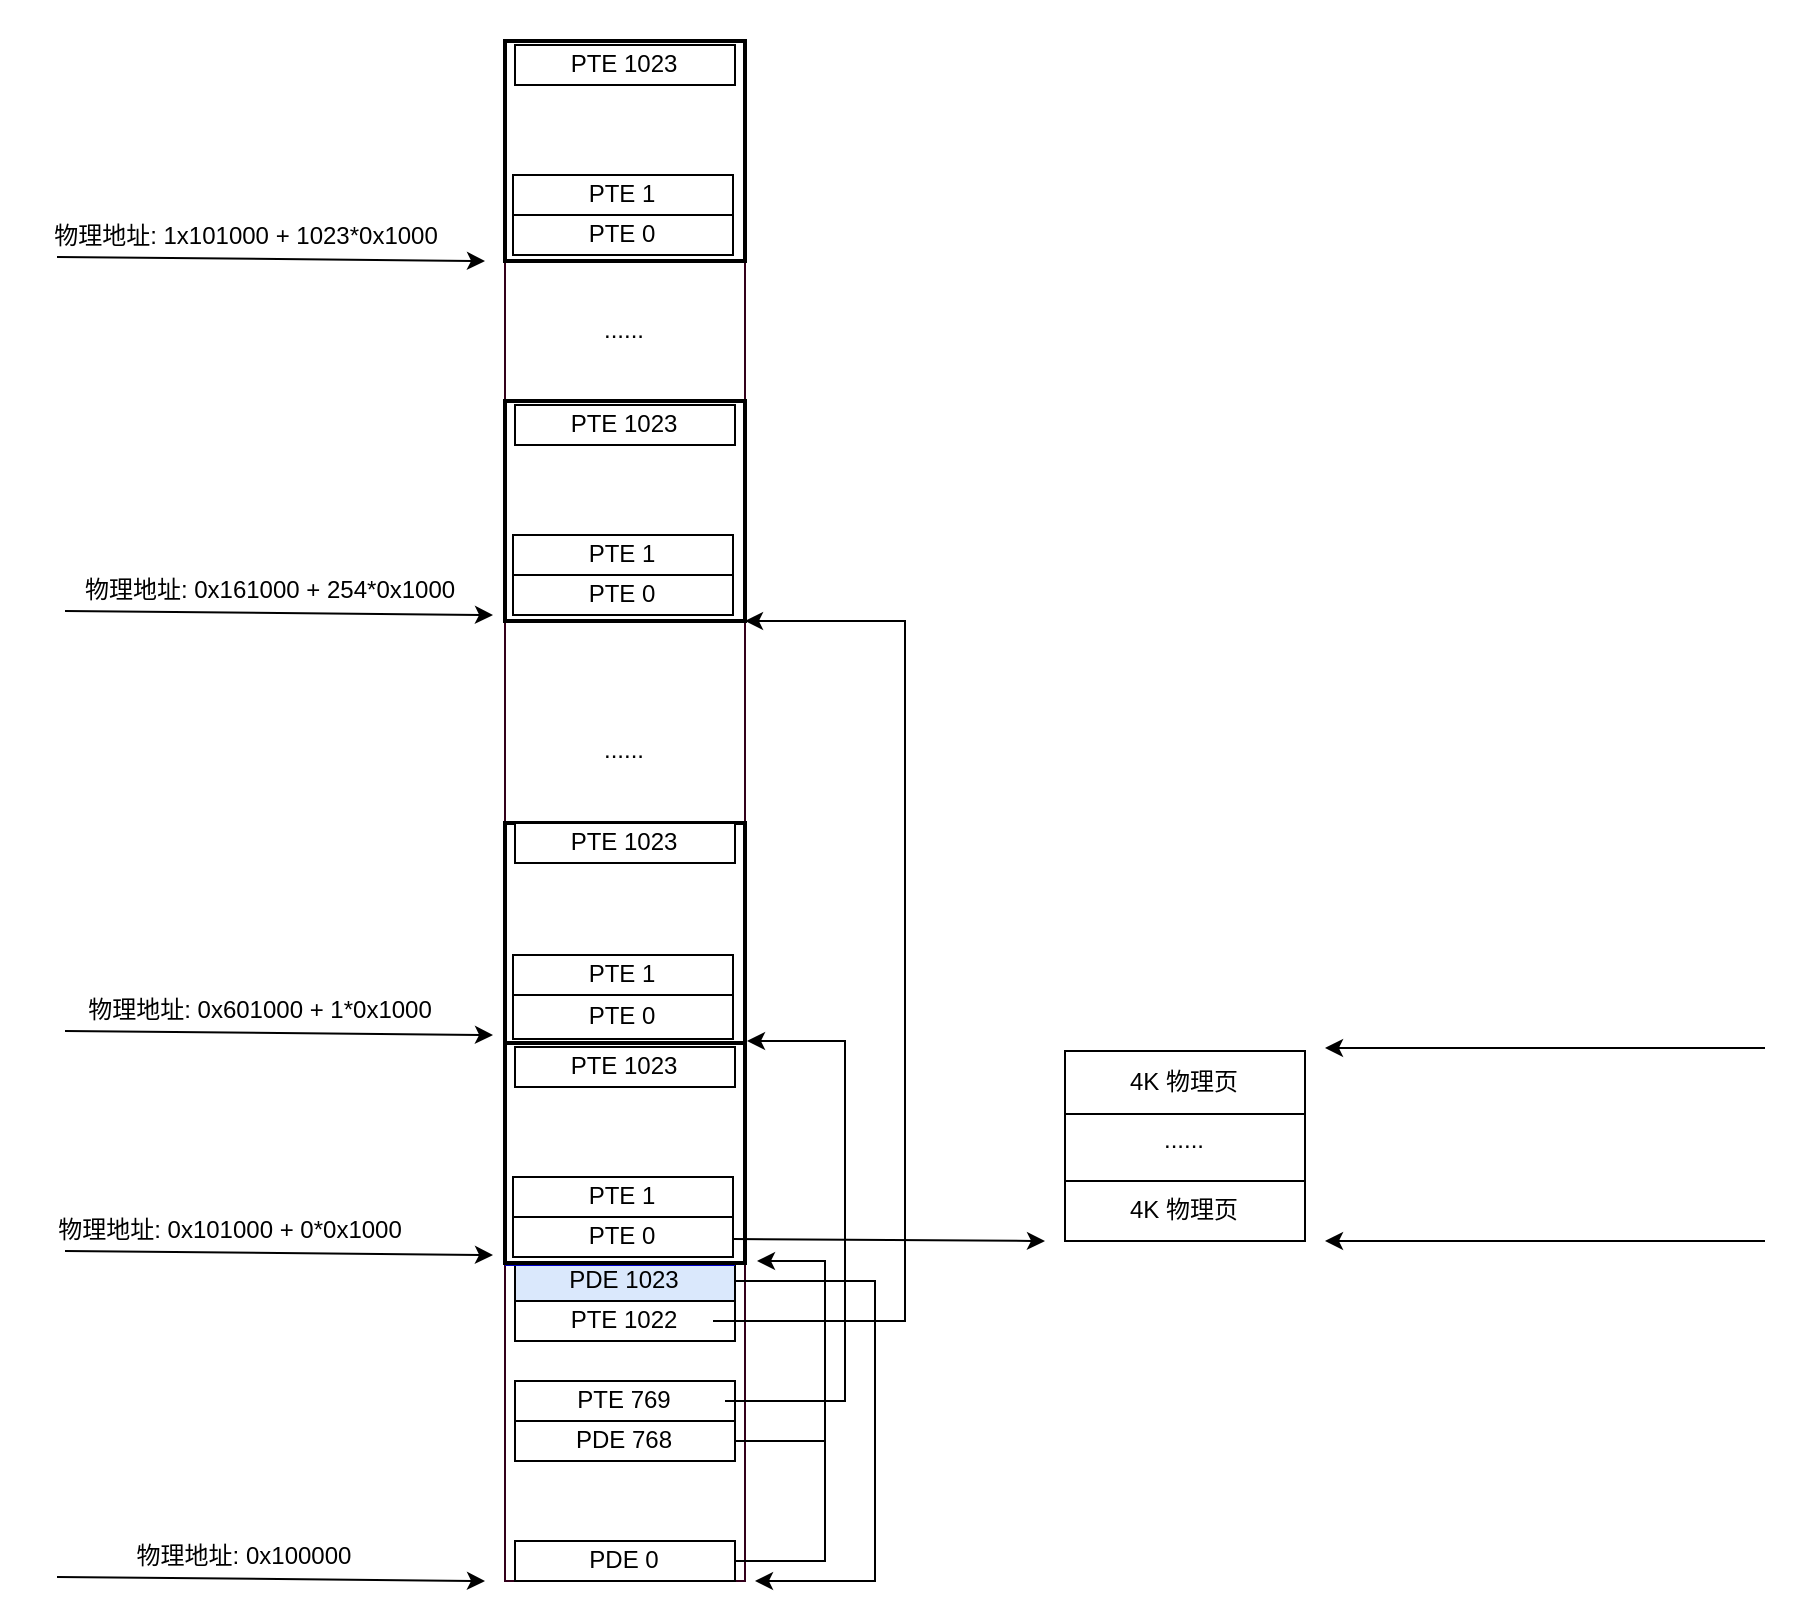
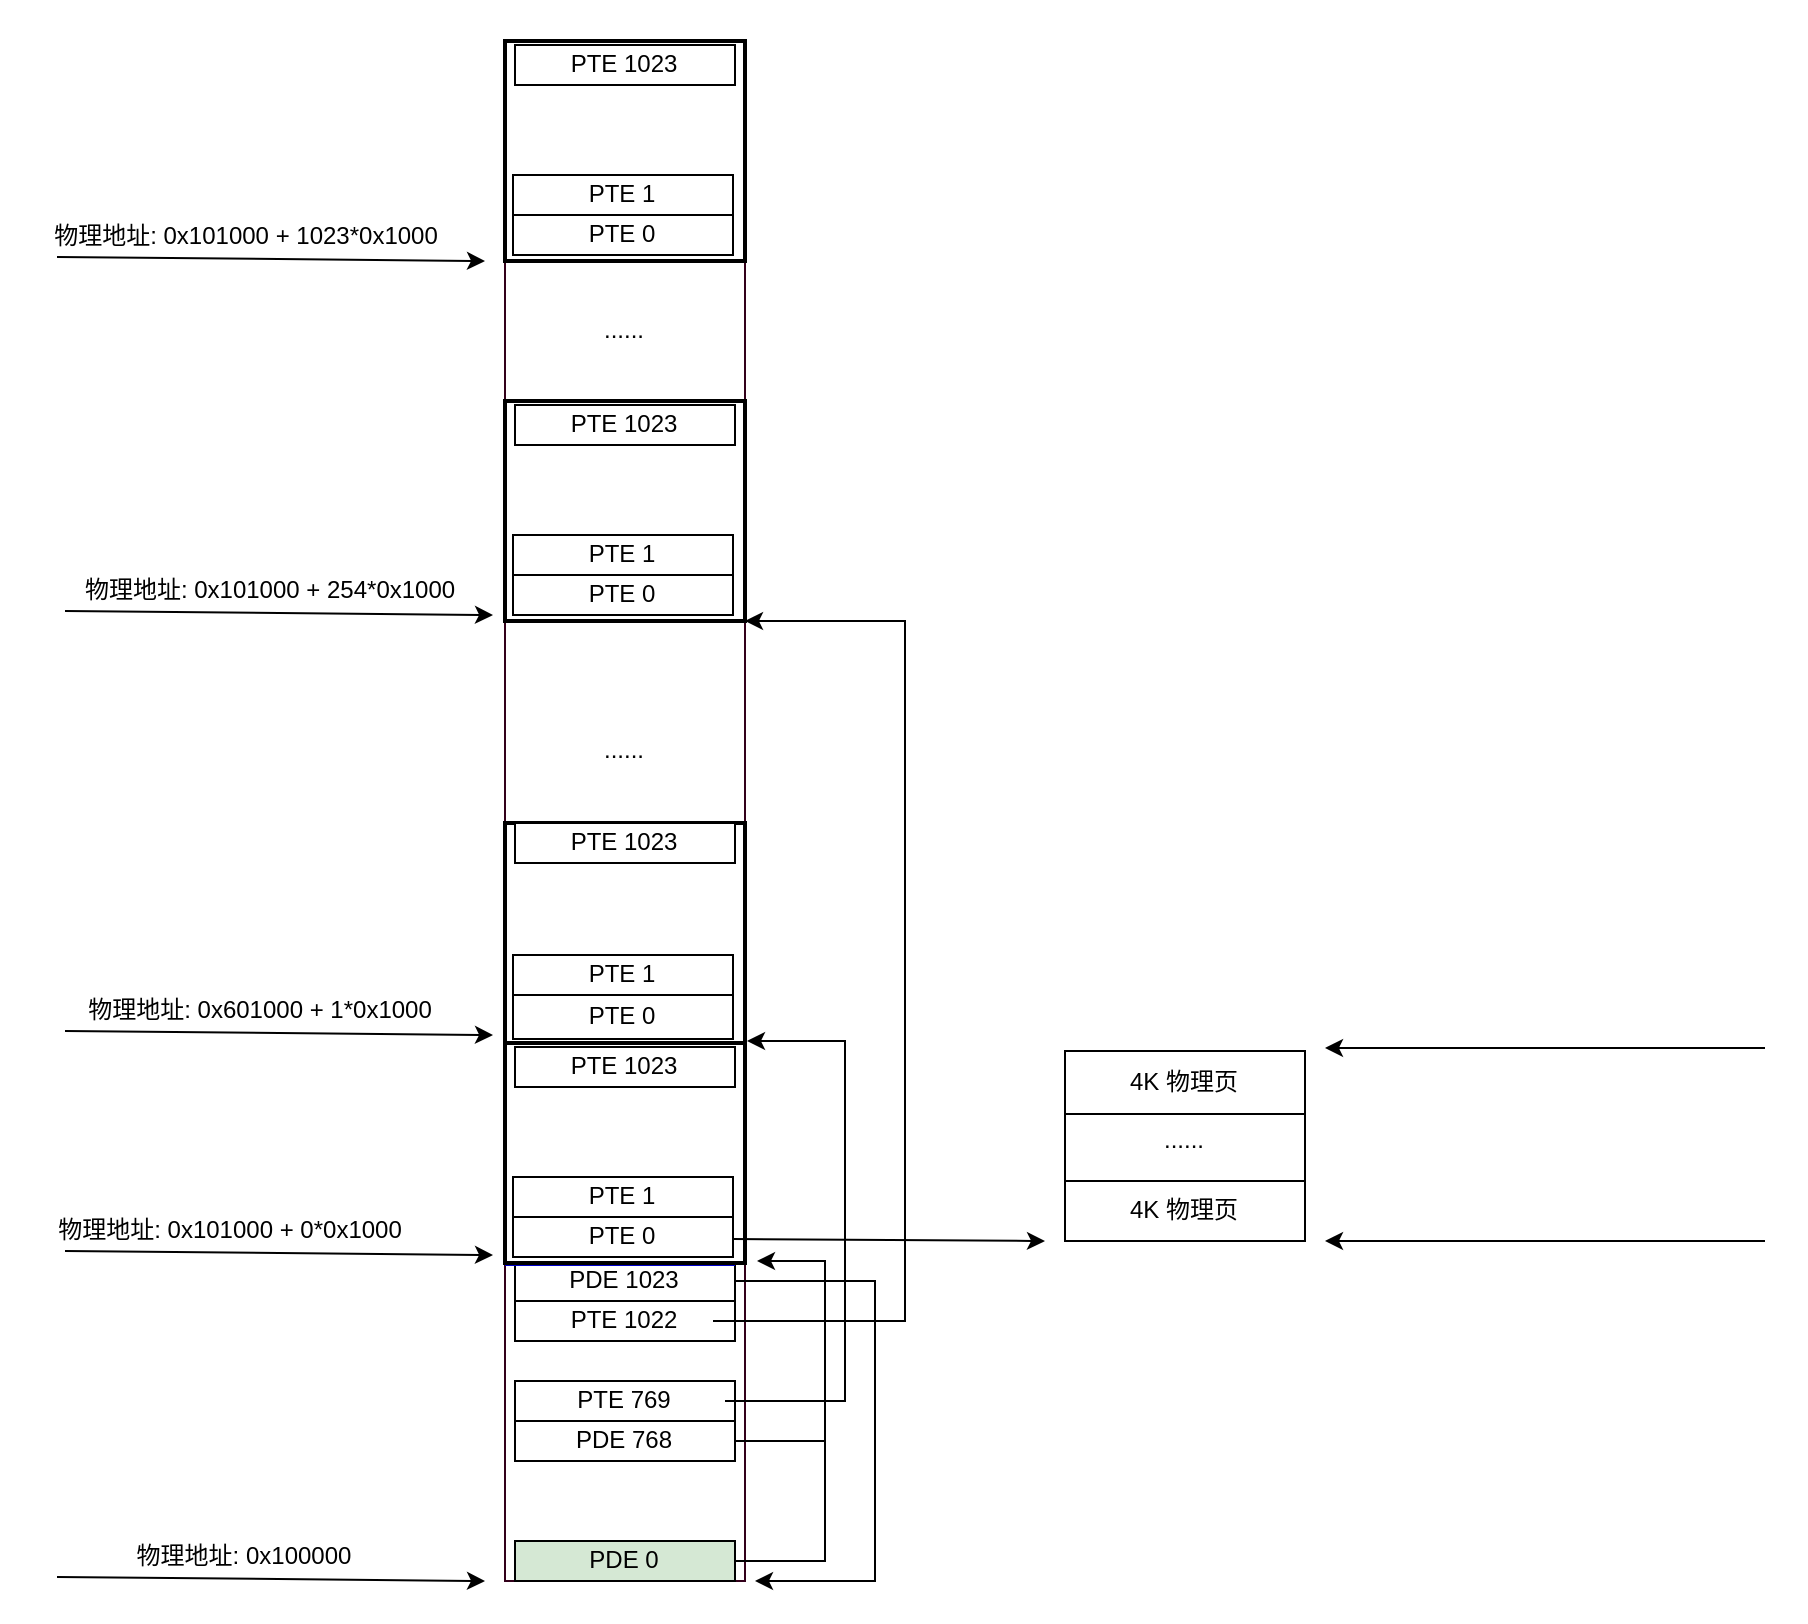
(247, 237) -> (247, 237)
(271, 591) -> (271, 591)
(625, 1281) -> (625, 1281)
(625, 1561) -> (625, 1561)
